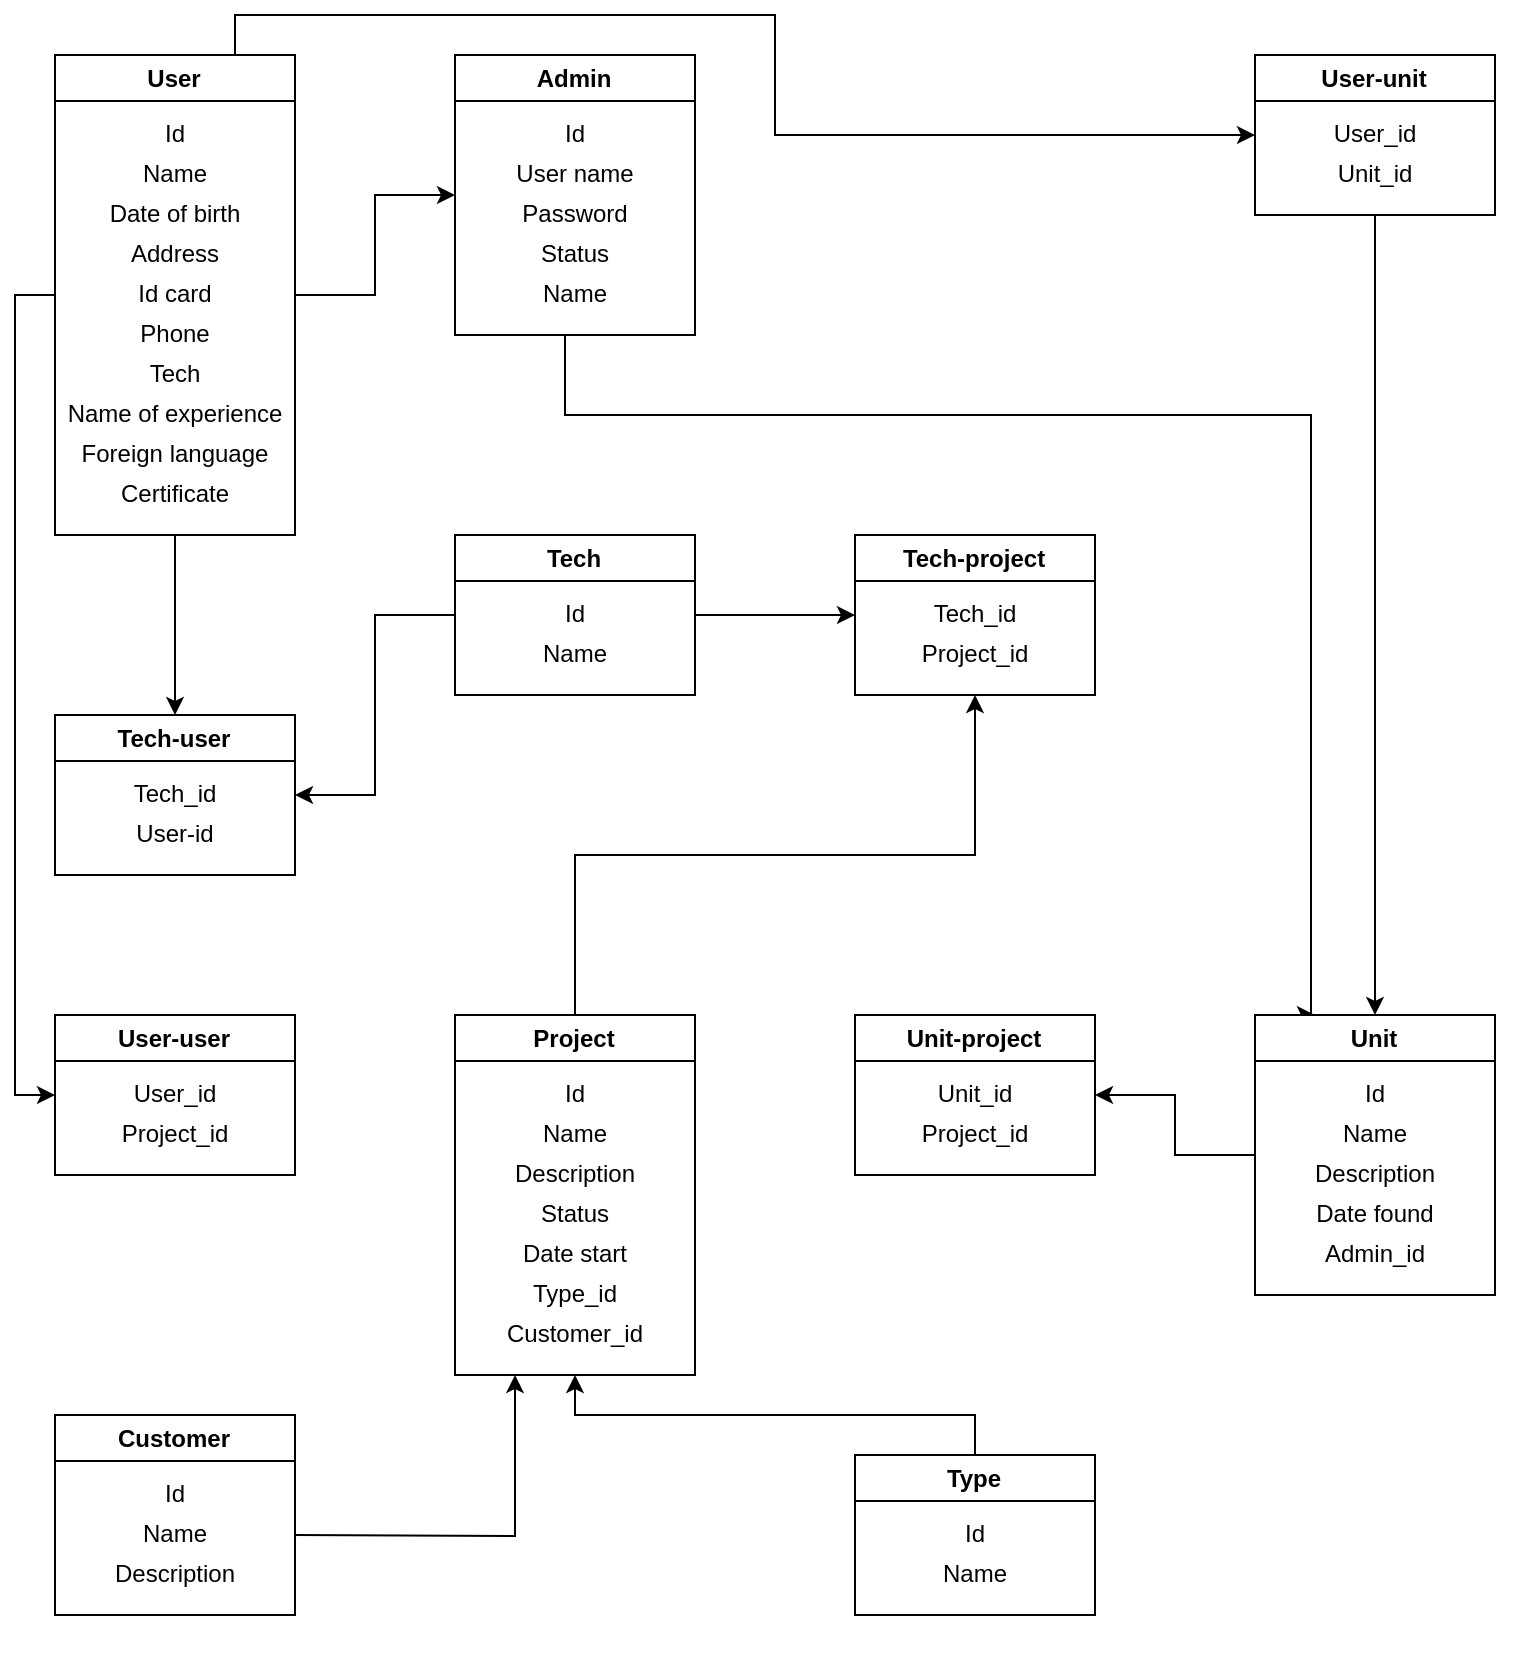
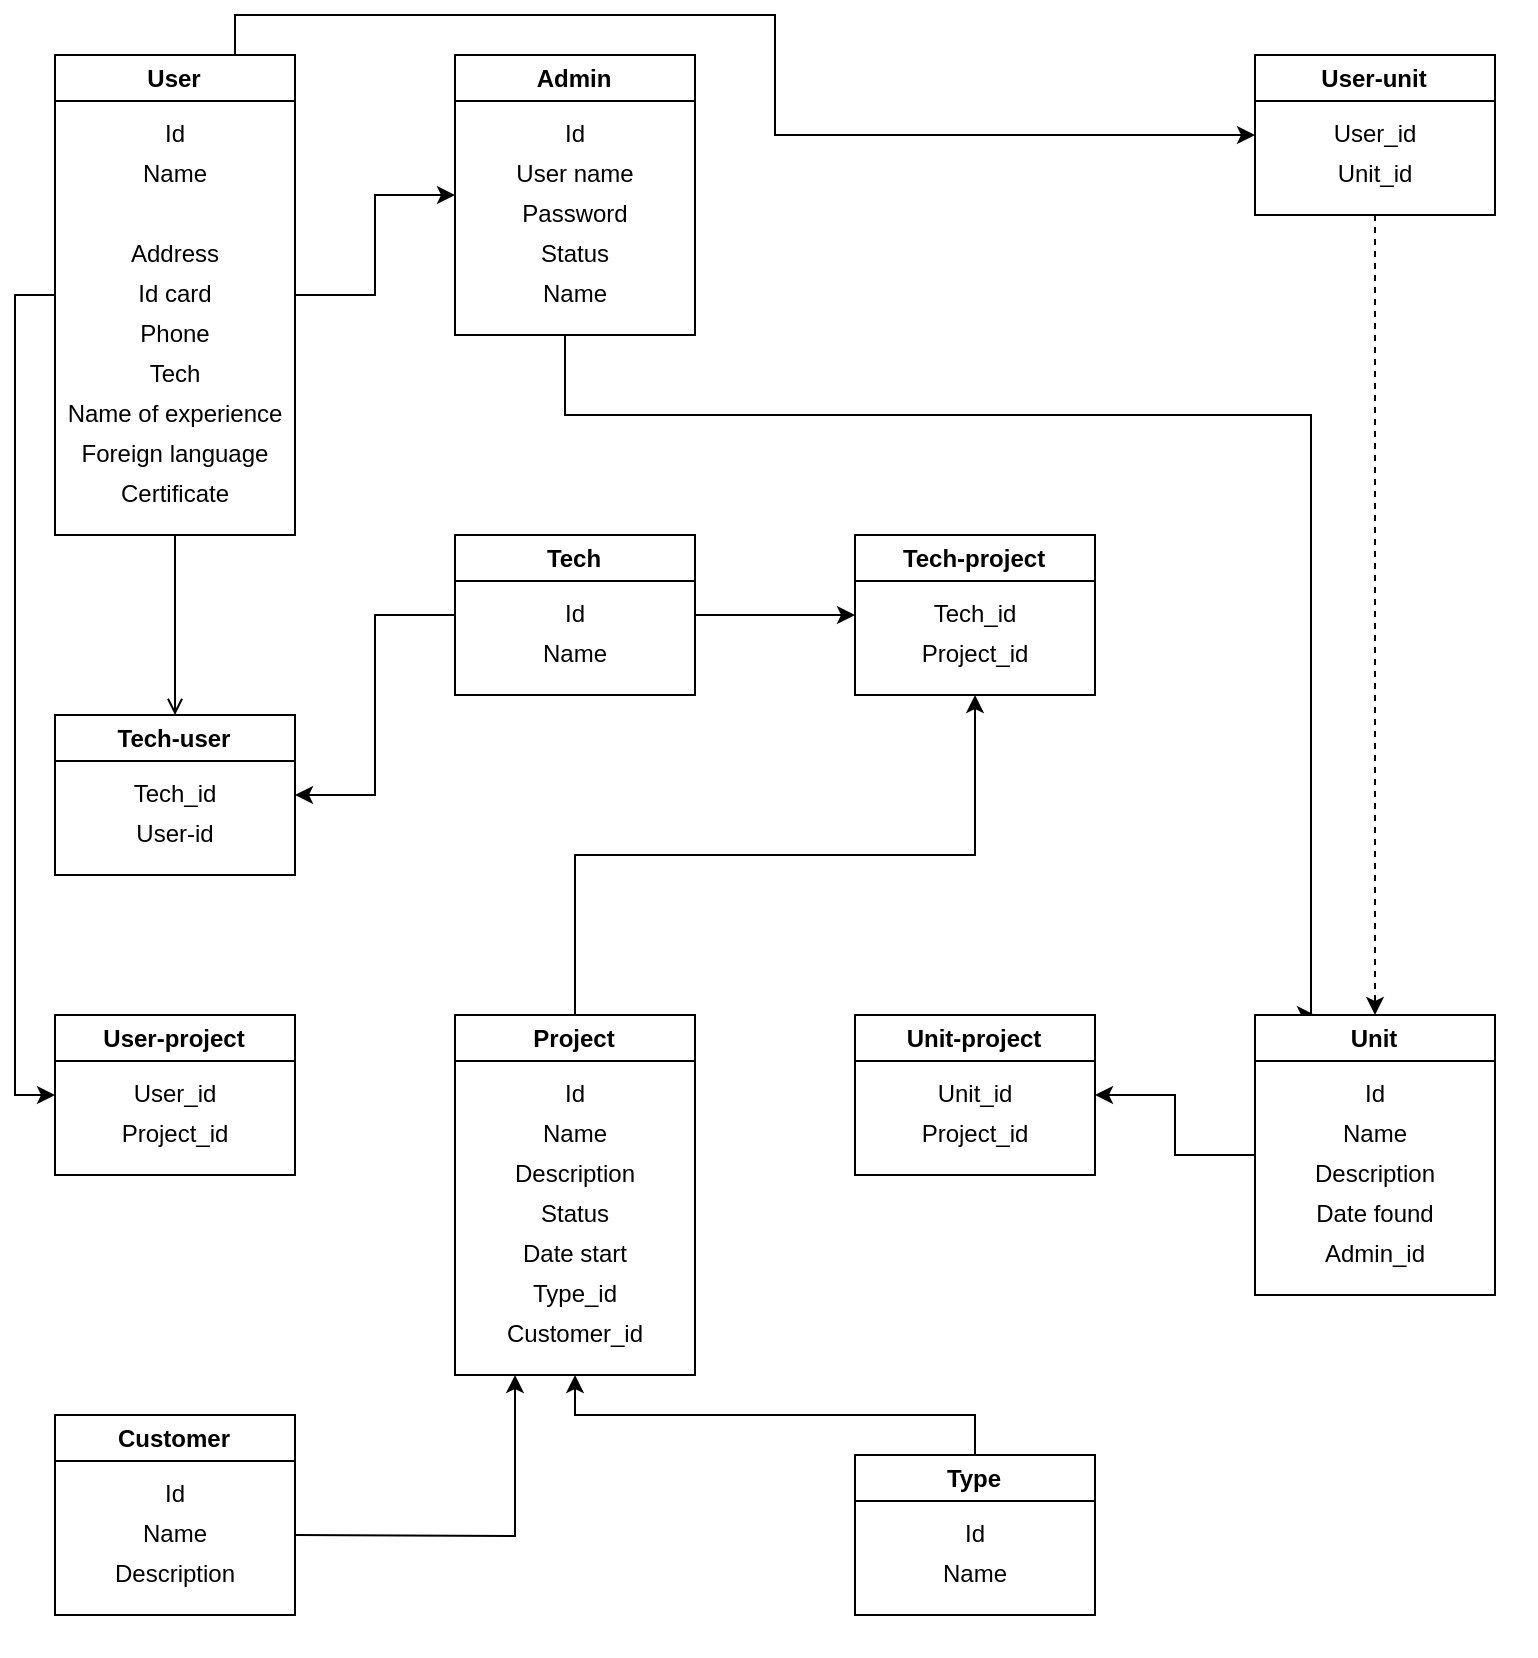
(175, 215) -> none
(1375, 607) -> (1375, 607)
(175, 700) -> (175, 702)
(174, 1039) -> (174, 1039)
